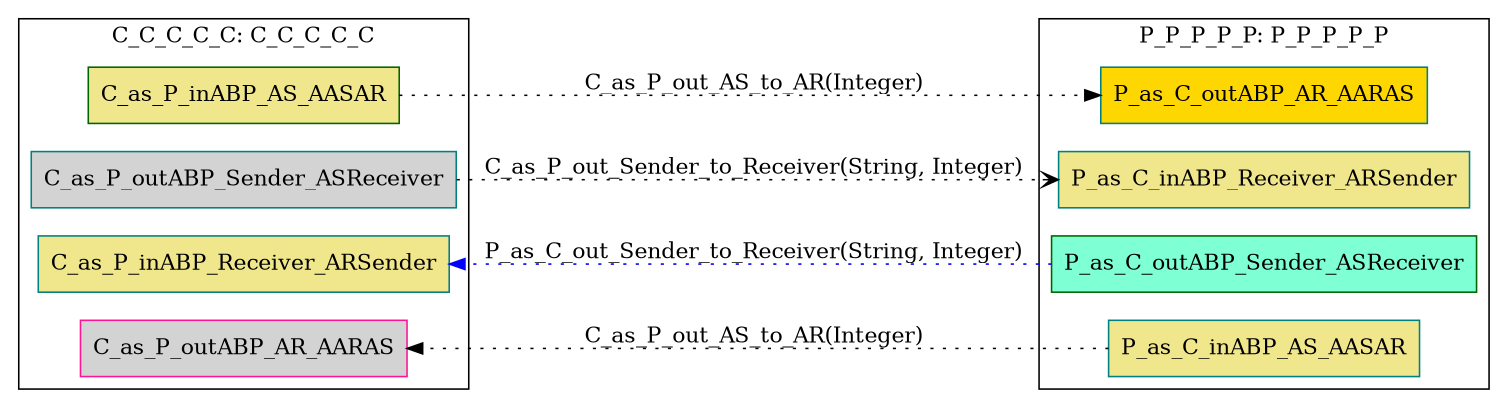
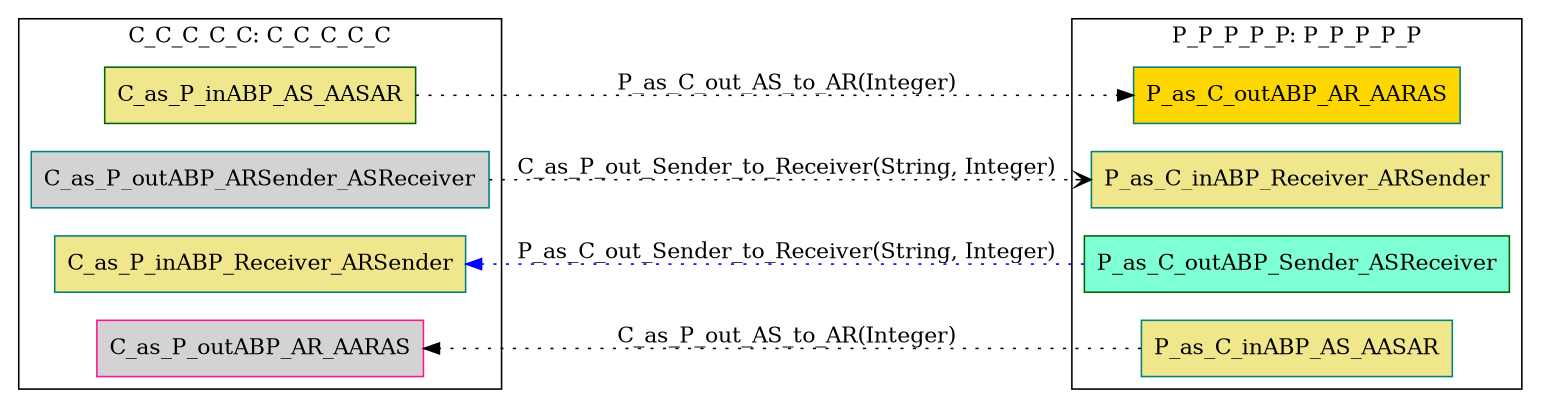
(754, 84) -> (787, 84)
(244, 180) -> (260, 180)
